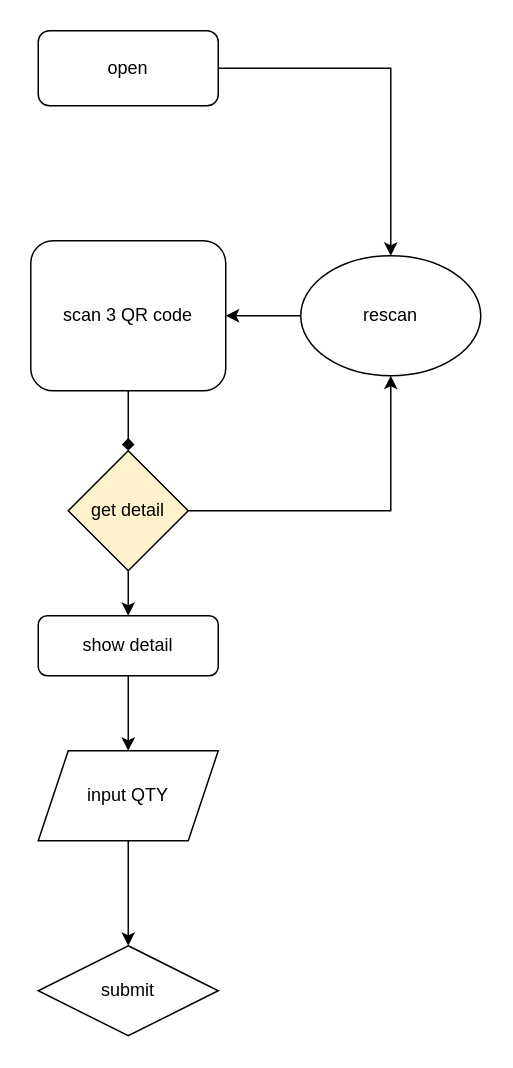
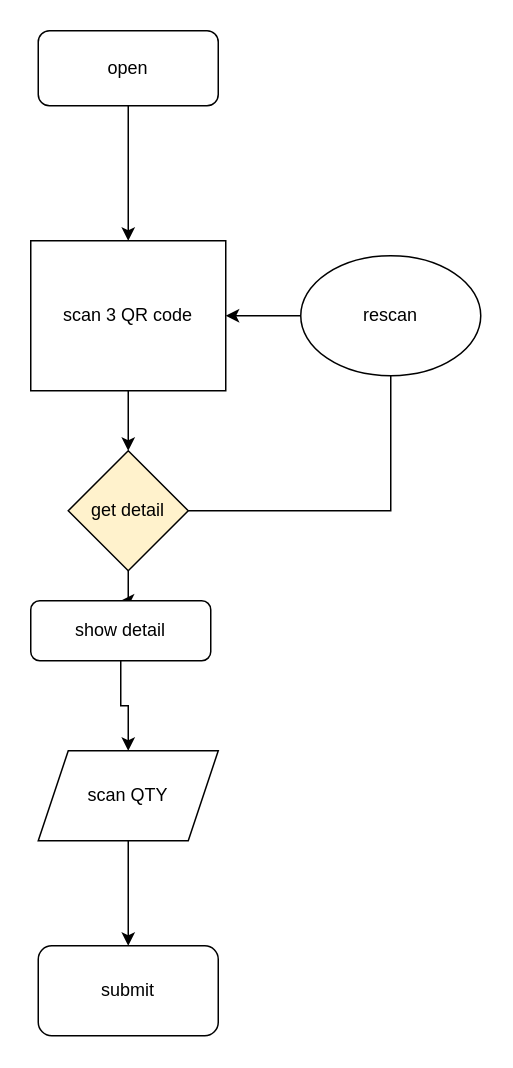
(391, 70) -> (128, 168)
(128, 316) -> (128, 316)
(391, 387) -> (391, 382)
(128, 438) -> (128, 439)
(128, 646) -> (121, 631)
(128, 796) -> (128, 796)
(128, 991) -> (128, 991)
